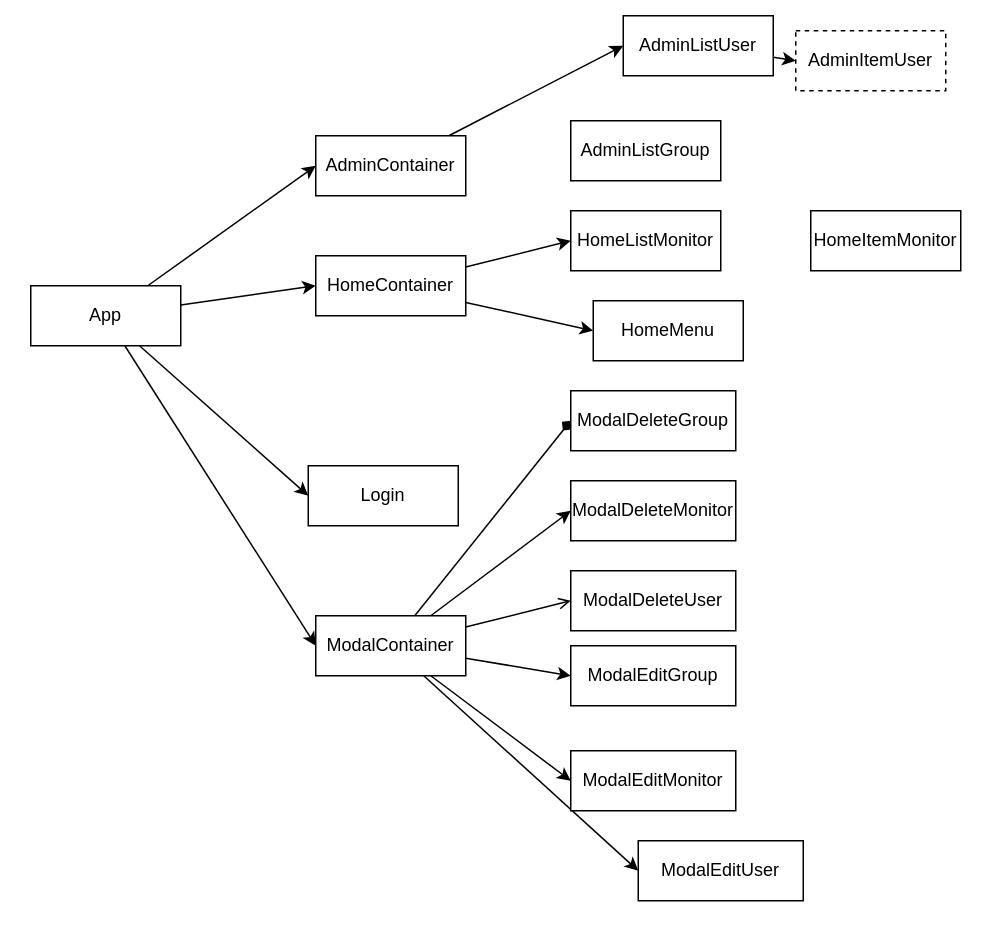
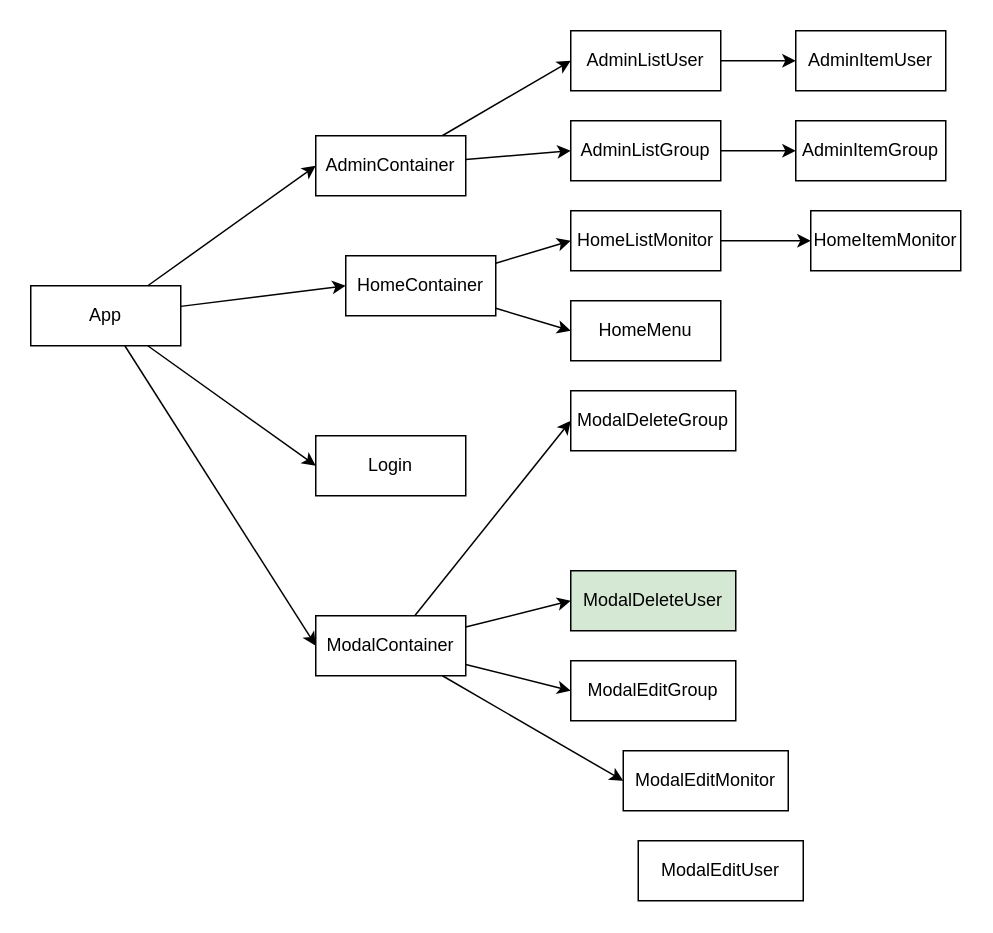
(698, 46) -> (646, 61)
(871, 61) -> (871, 61)
none -> (753, 151)
none -> (871, 151)
none -> (513, 156)
none -> (761, 241)
(391, 286) -> (421, 286)
(668, 331) -> (646, 331)
(563, 431) -> (564, 430)
(383, 496) -> (391, 466)
(653, 511) -> none
(497, 566) -> none
(653, 601) -> (653, 601)
(562, 603) -> (560, 604)
(653, 676) -> (653, 691)
(527, 770) -> none
(653, 781) -> (706, 781)
